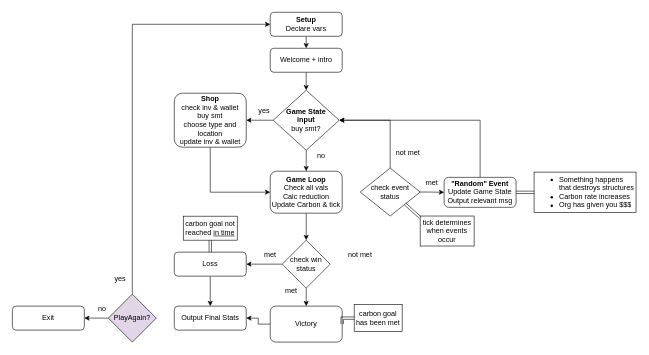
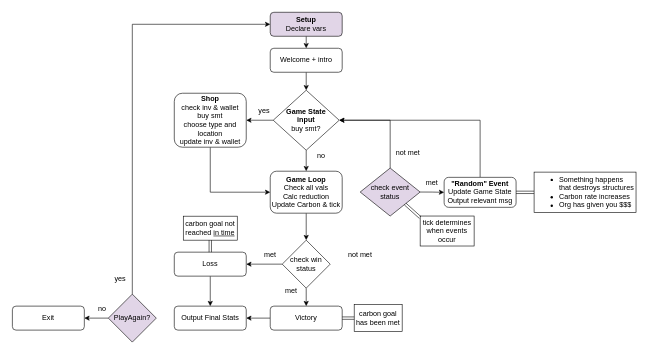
(306, 24) -> (306, 24)
(390, 192) -> (390, 192)
(306, 324) -> (306, 318)
